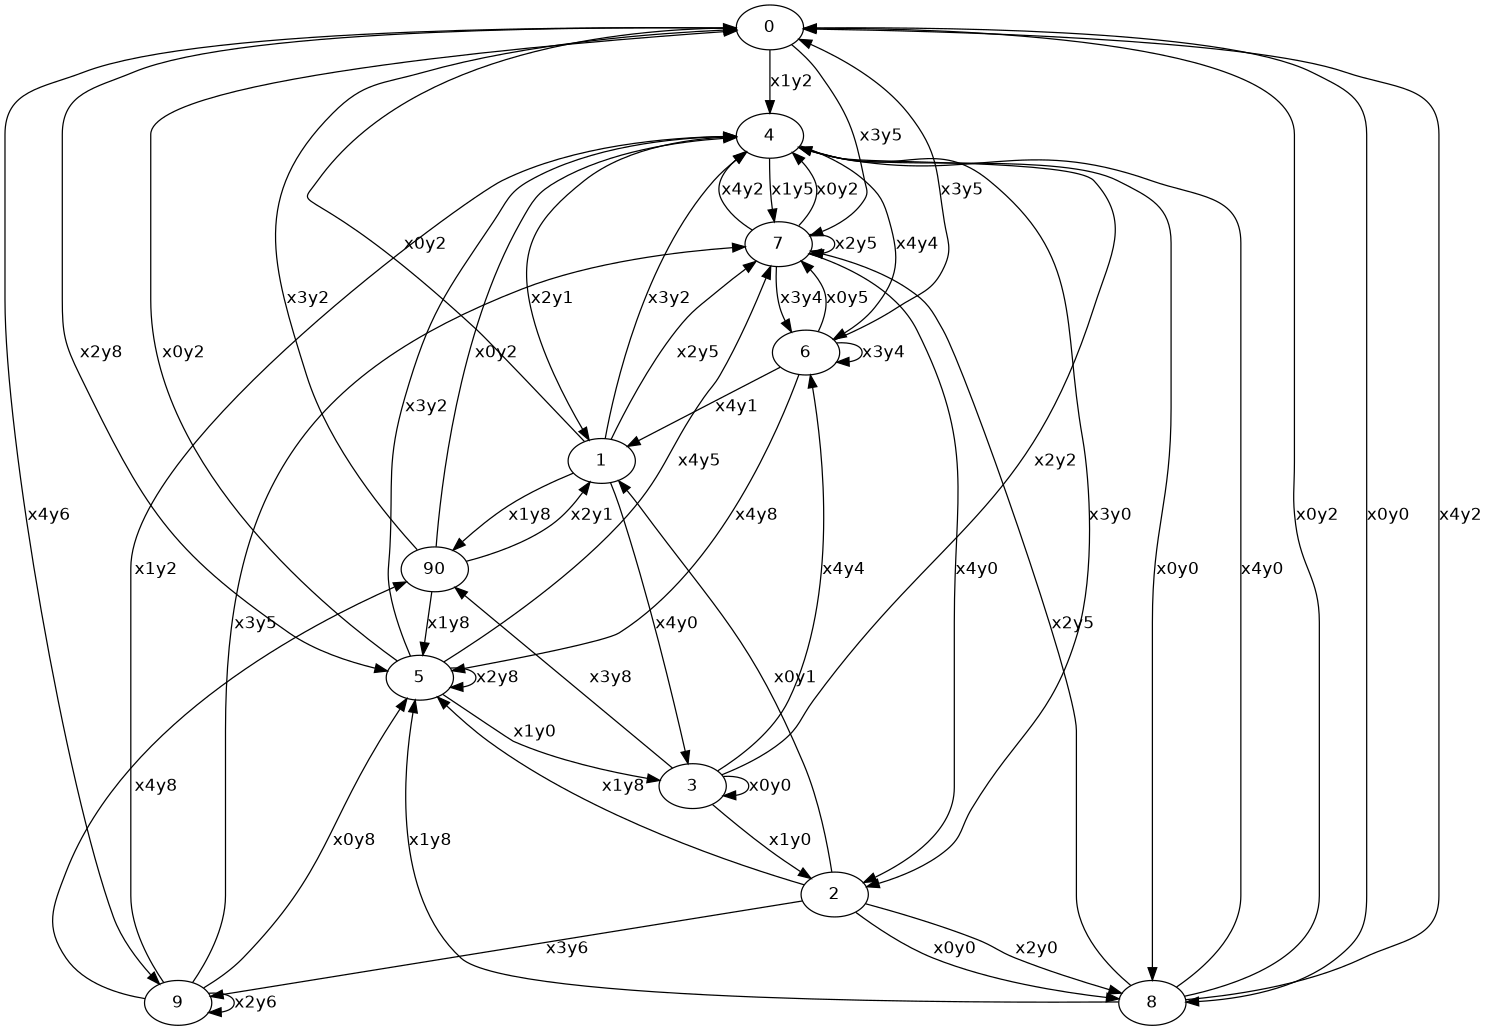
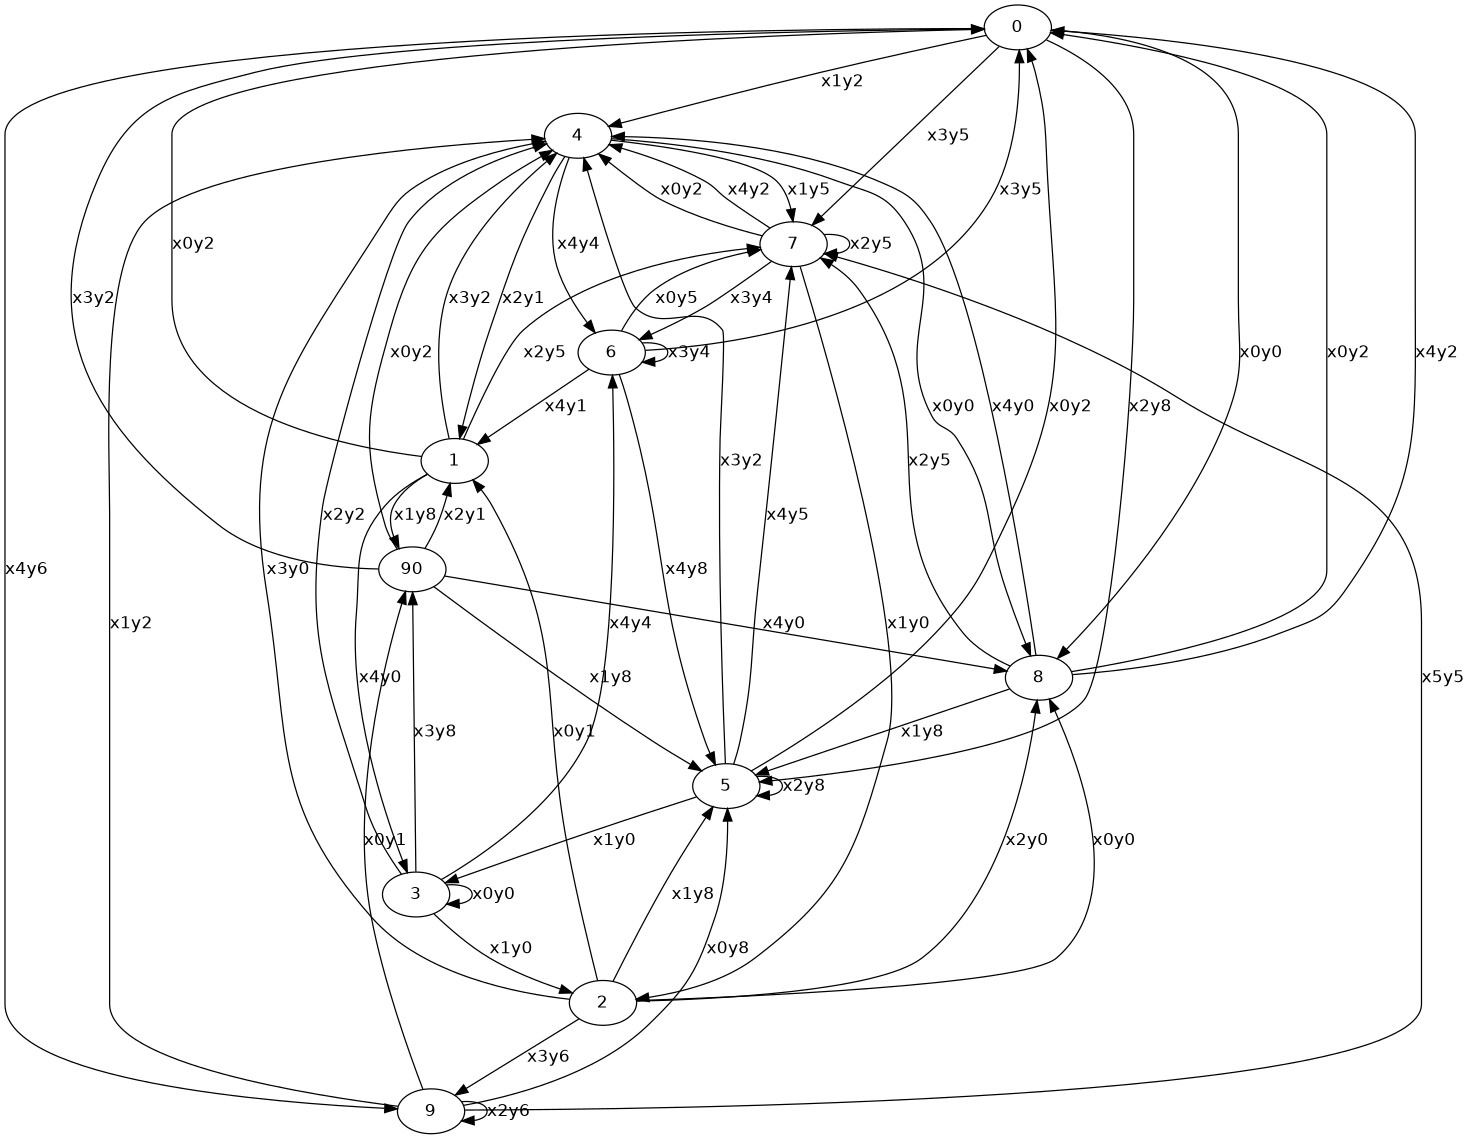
(1086, 461) -> (266, 589)
(977, 569) -> (909, 624)
none -> (706, 620)
(256, 624) -> (1443, 678)
(156, 786) -> (386, 840)
